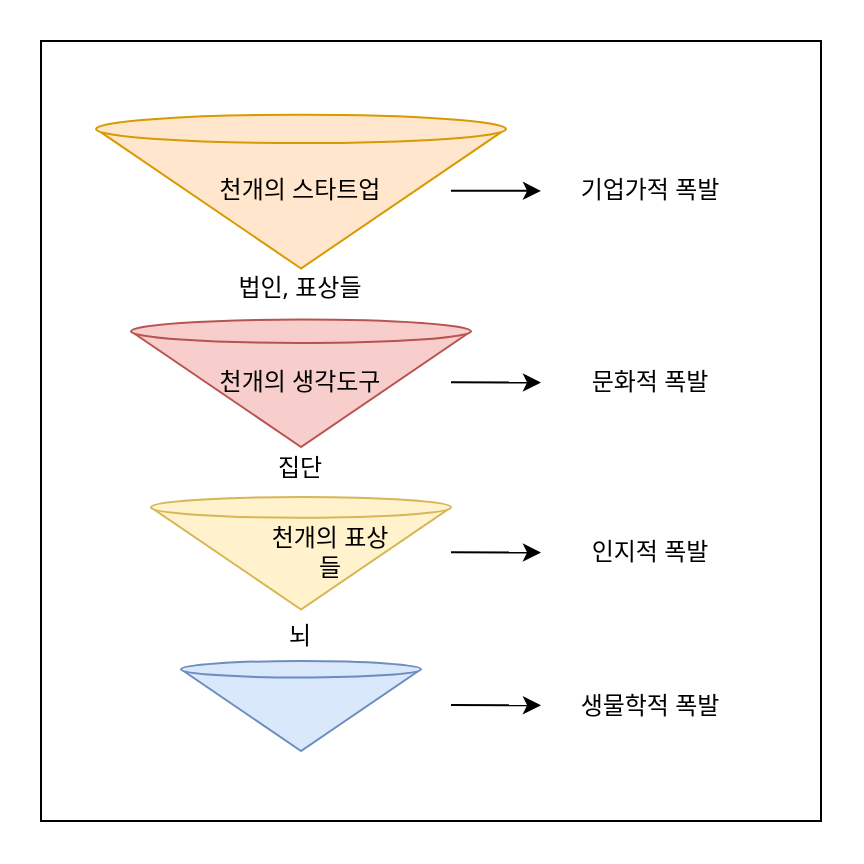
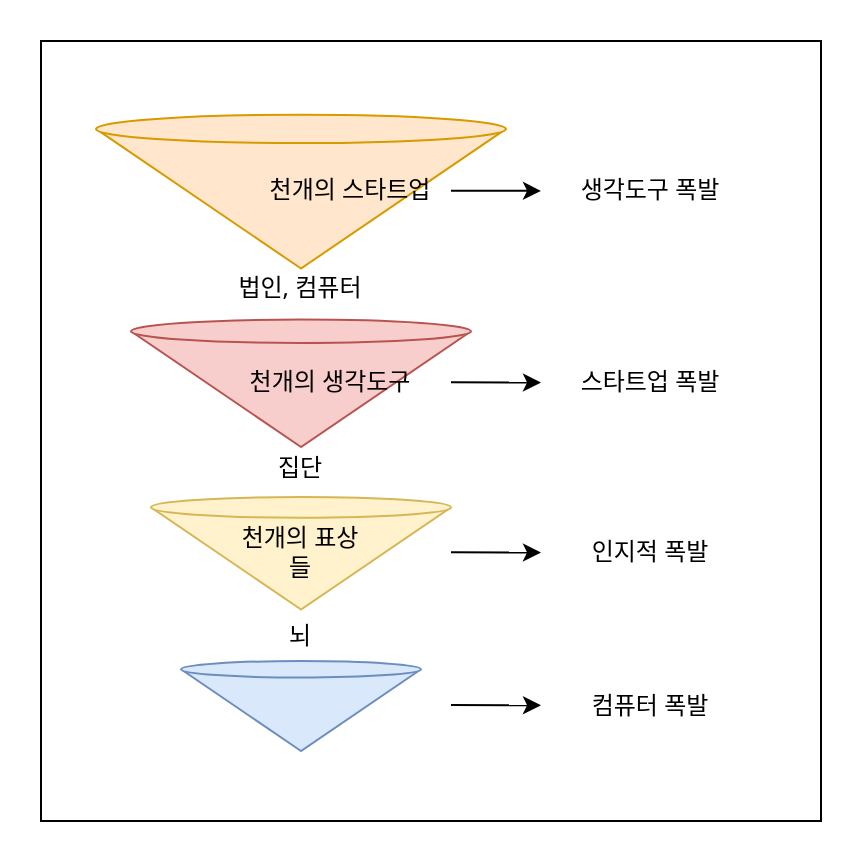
(651, 191) -> (651, 191)
(301, 192) -> (351, 192)
(301, 289) -> (301, 289)
(301, 383) -> (331, 383)
(651, 383) -> (651, 383)
(331, 553) -> (301, 553)
(651, 707) -> (651, 707)
